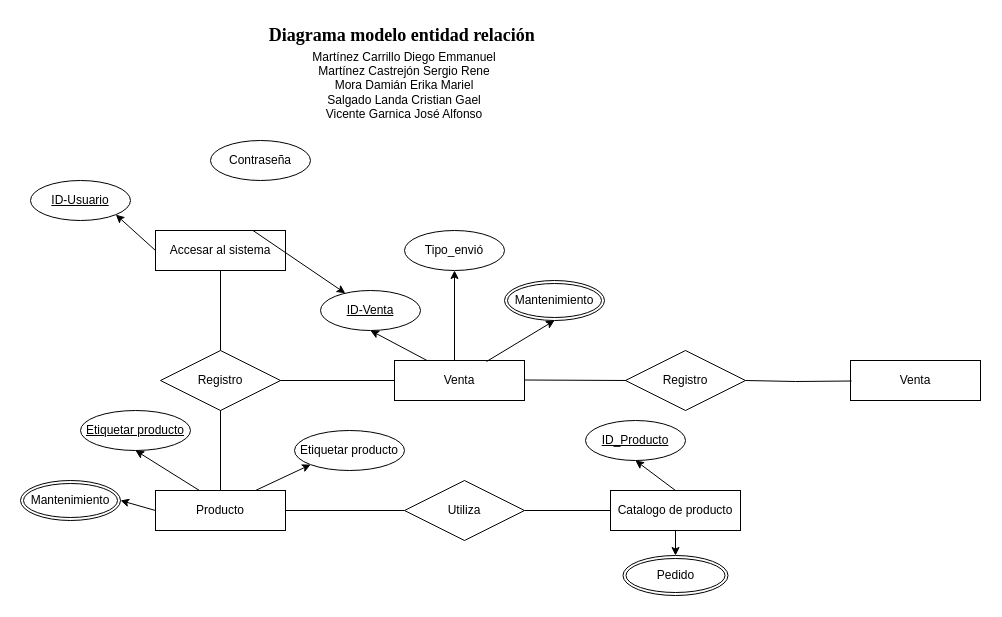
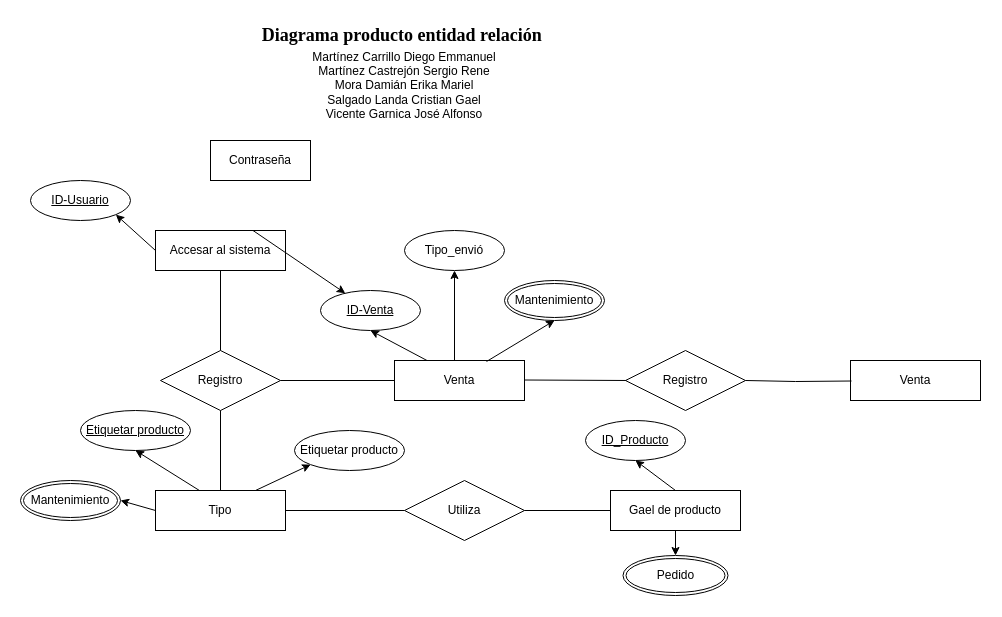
(405, 36) -> (405, 36)
(261, 161) -> (261, 161)
(221, 511) -> (221, 511)
(676, 511) -> (676, 511)
